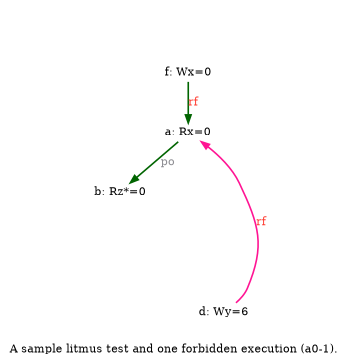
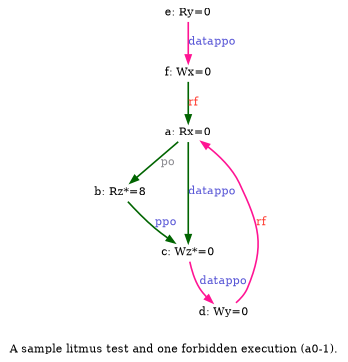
none -> (188, 13)
(120, 192) -> (120, 192)
none -> (188, 252)
(224, 312) -> (224, 312)
